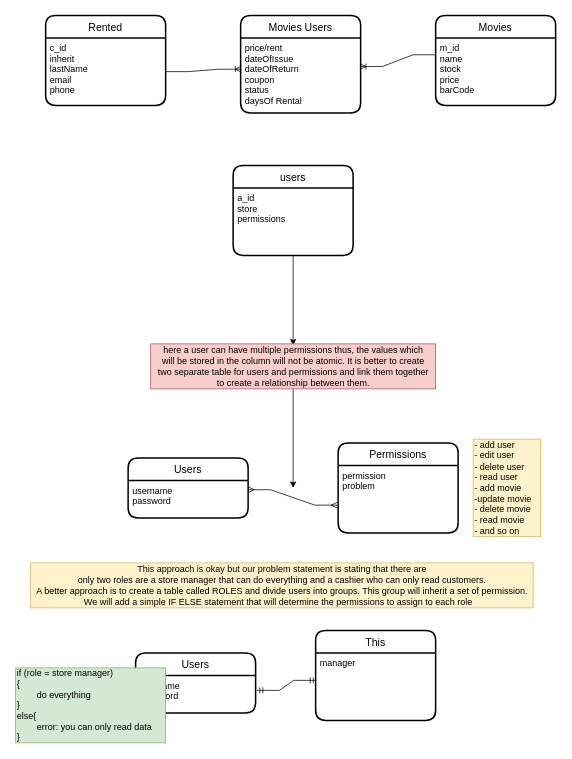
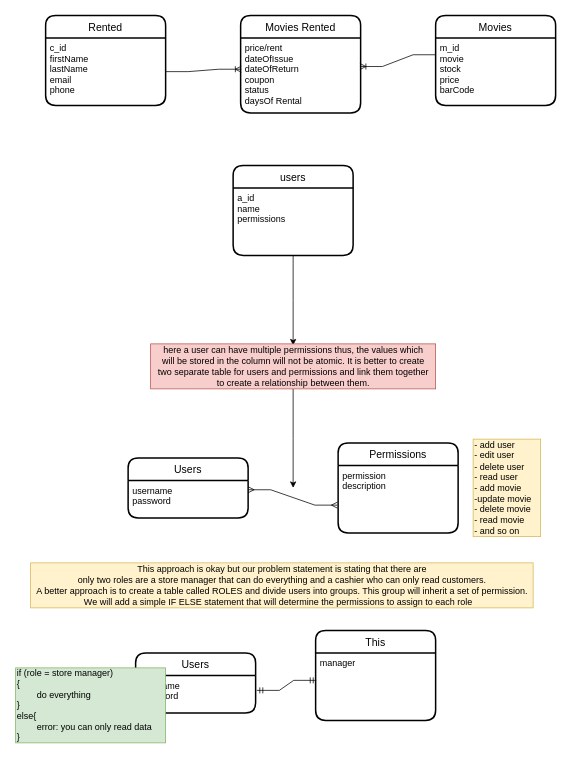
(300, 27) -> (300, 27)
(58, 48) -> (58, 48)
(448, 48) -> (448, 48)
(246, 198) -> (246, 198)
(365, 476) -> (365, 476)
